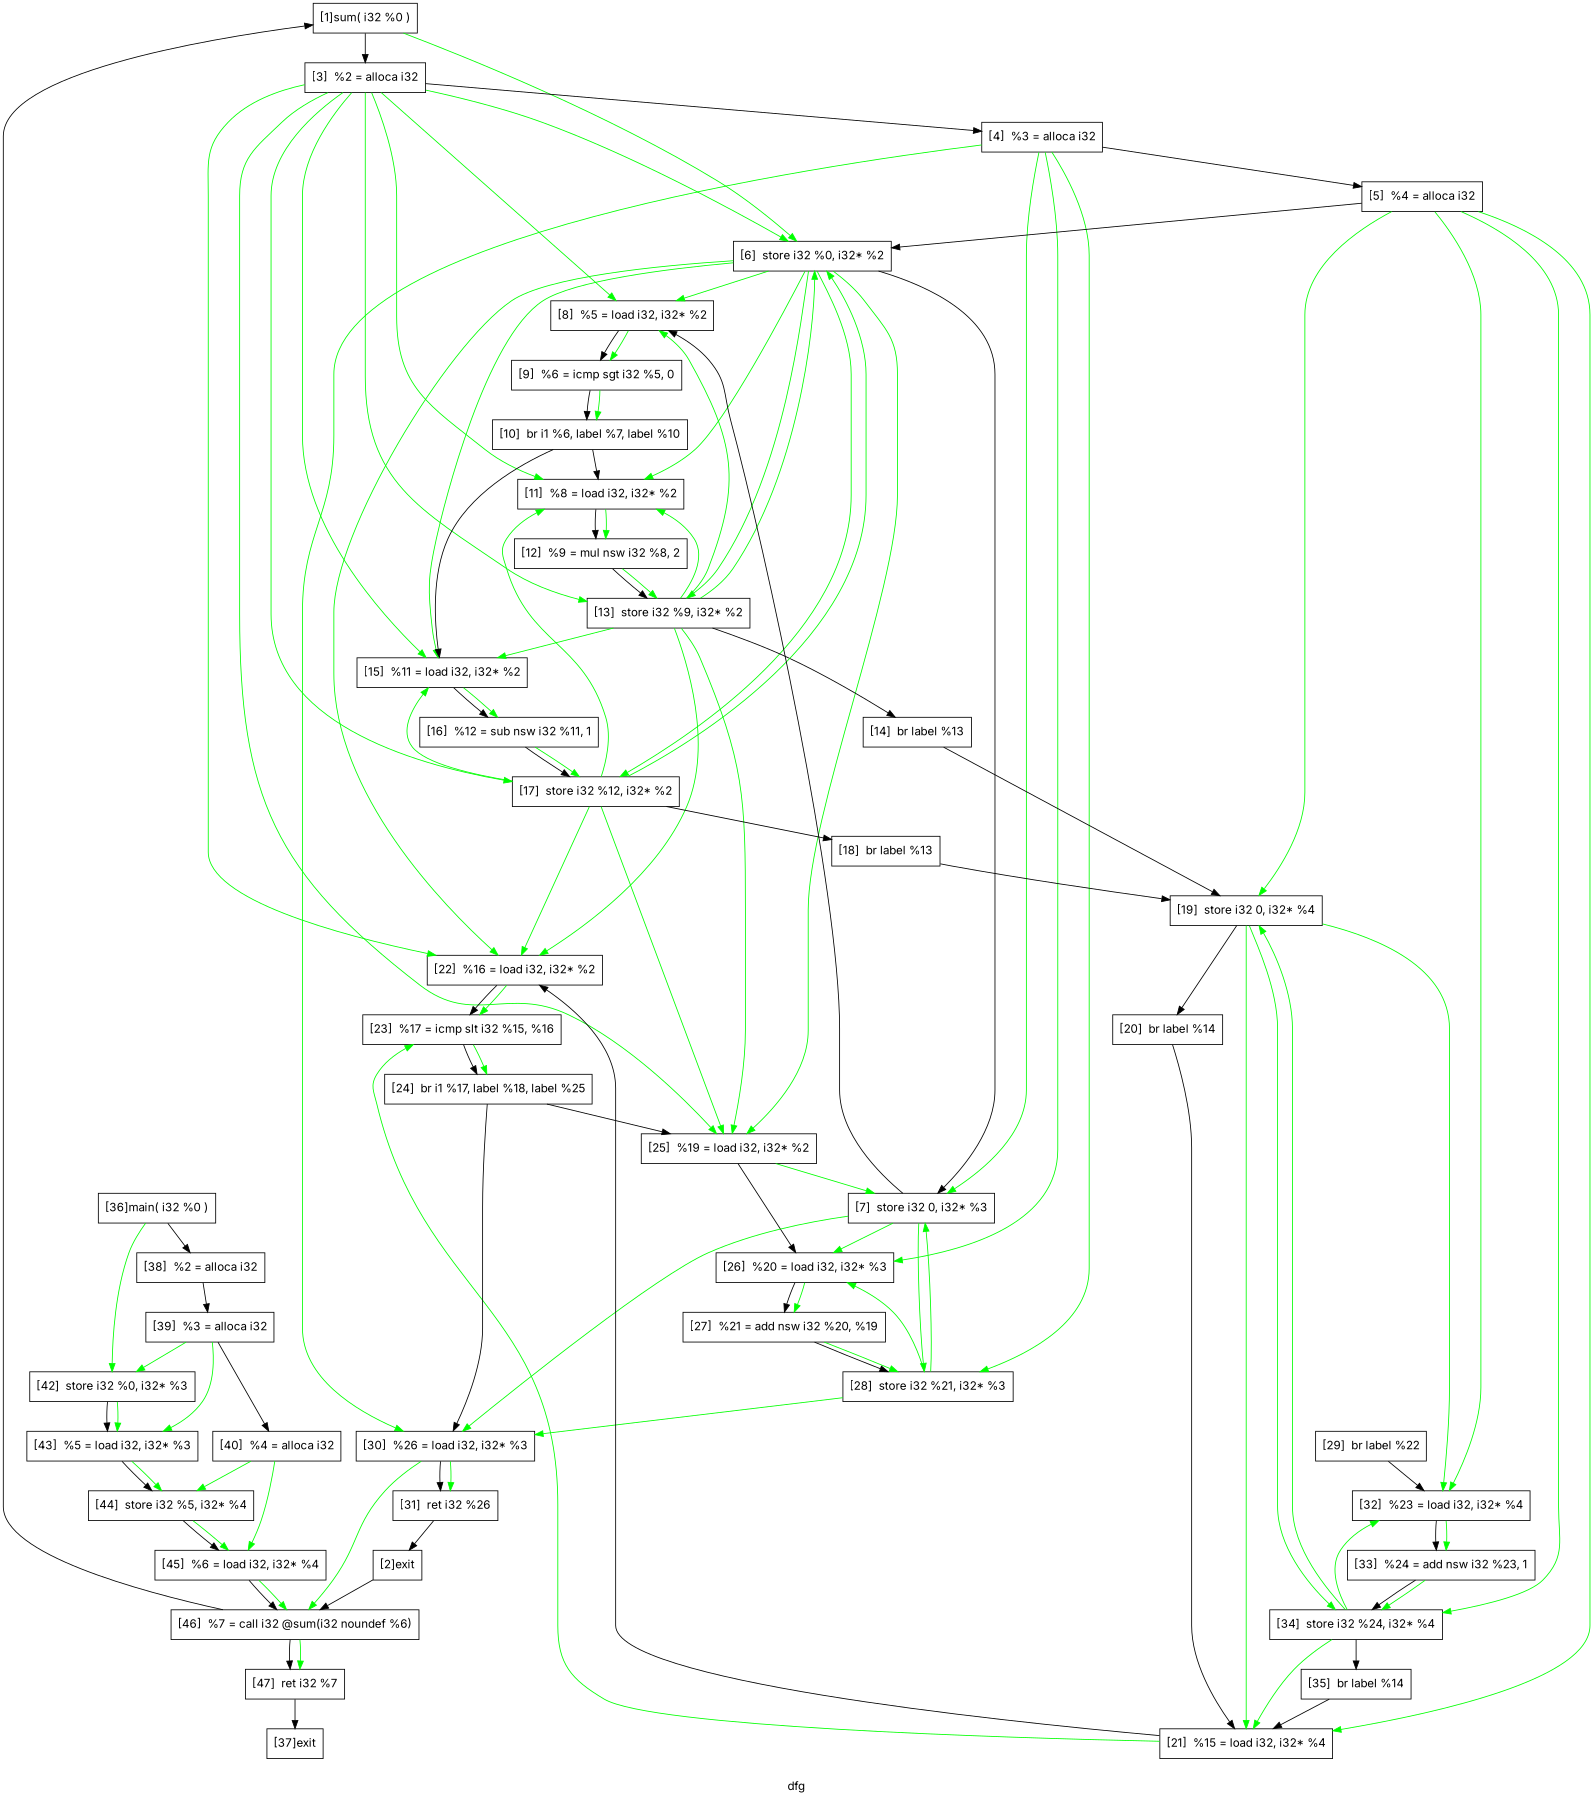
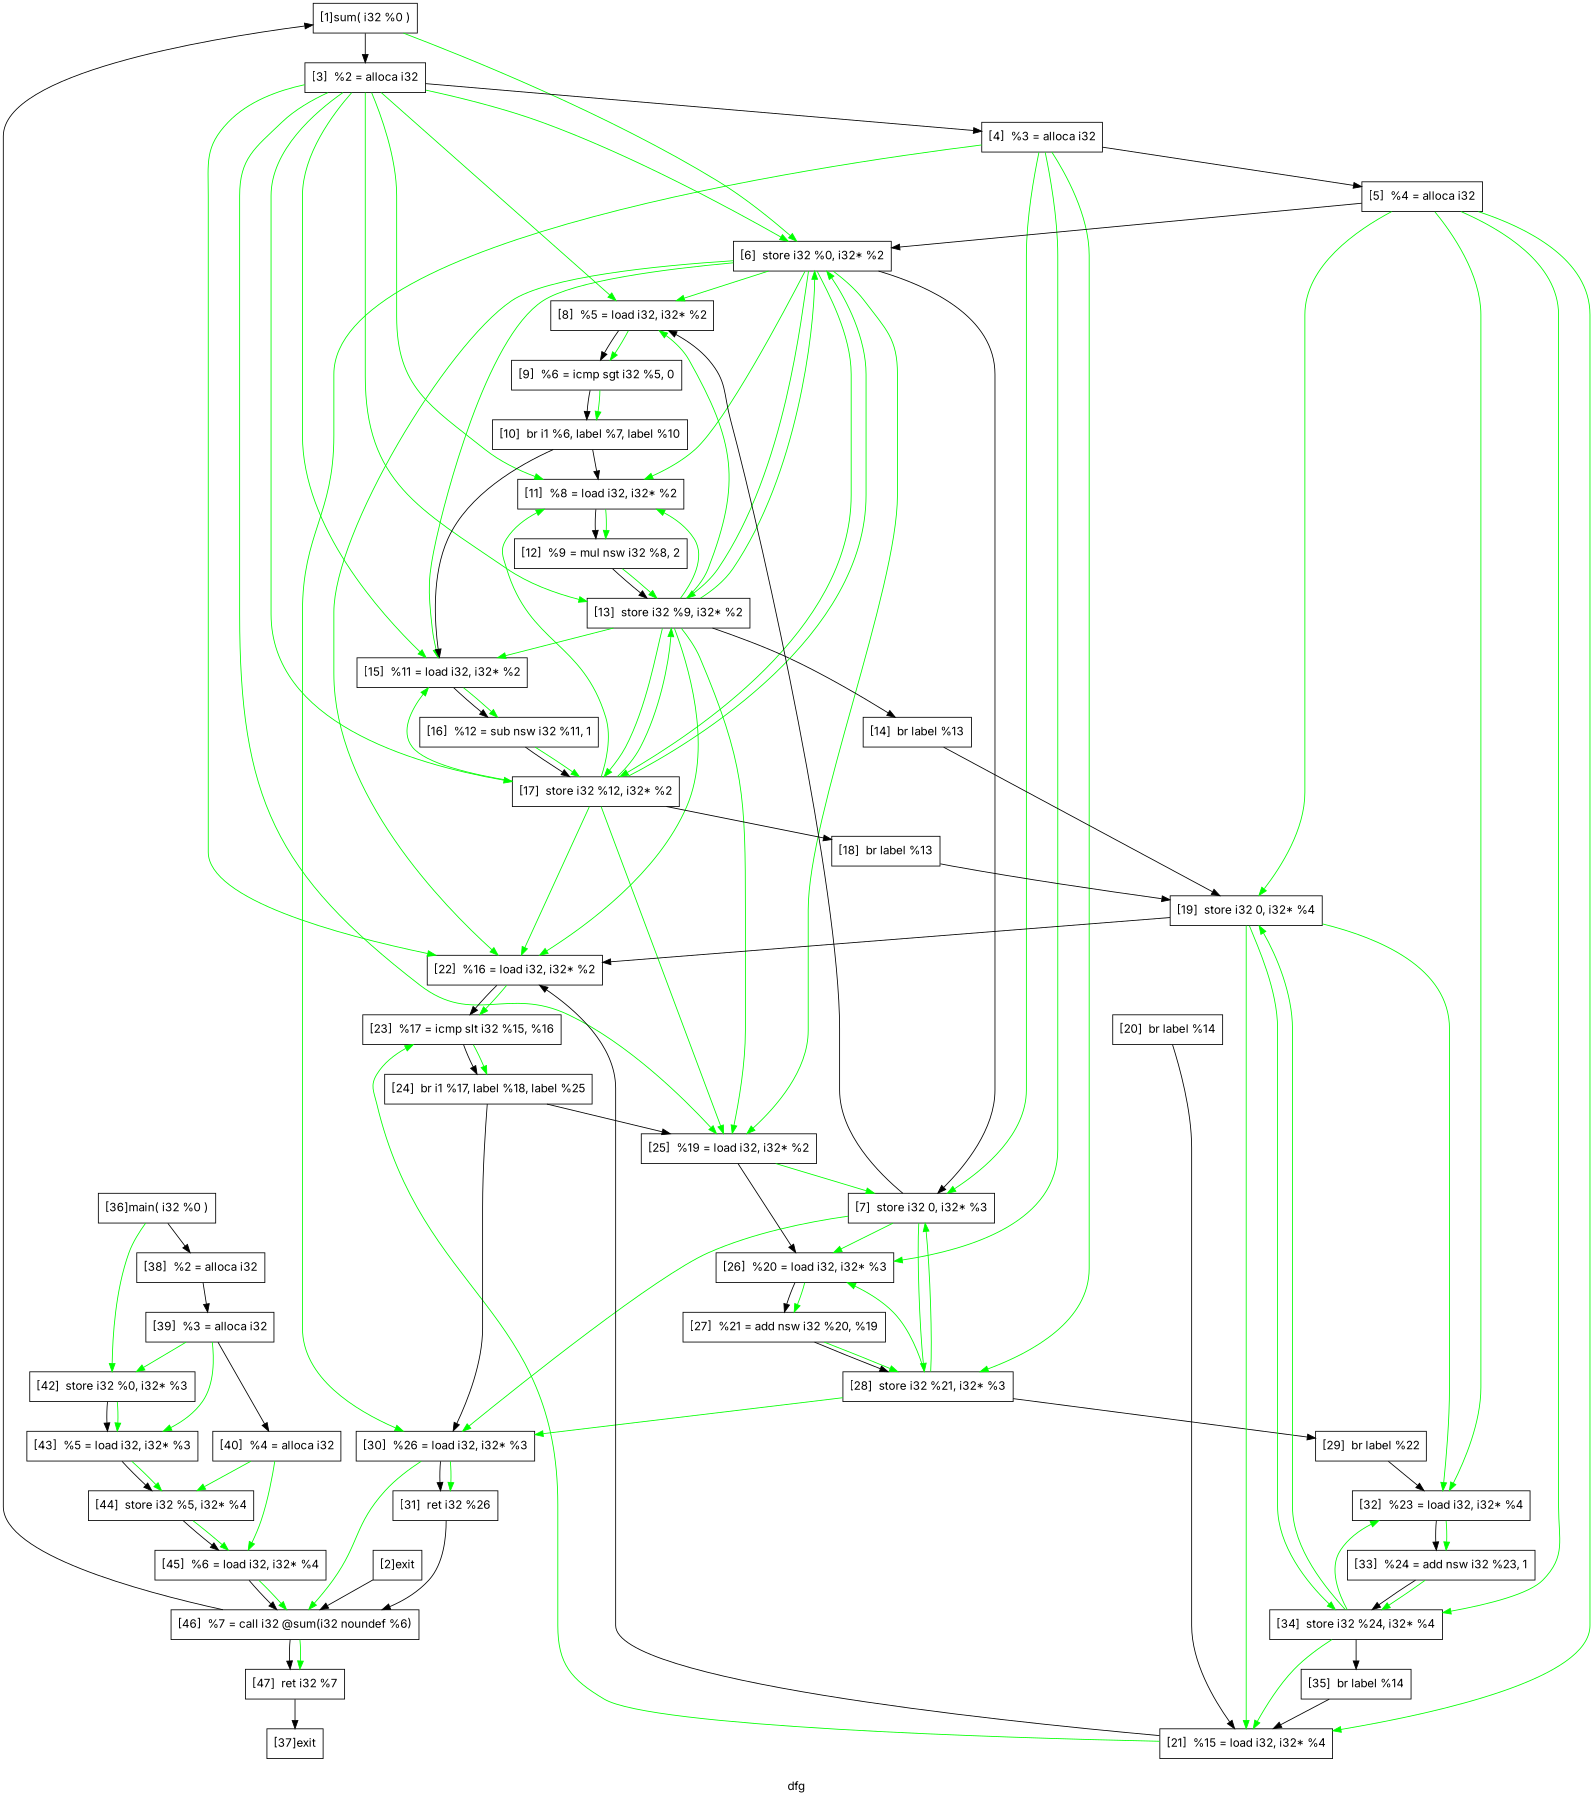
none -> (643, 702)
none -> (655, 711)
(1209, 967) -> (890, 940)
none -> (1160, 1418)
(424, 1532) -> (434, 1574)
